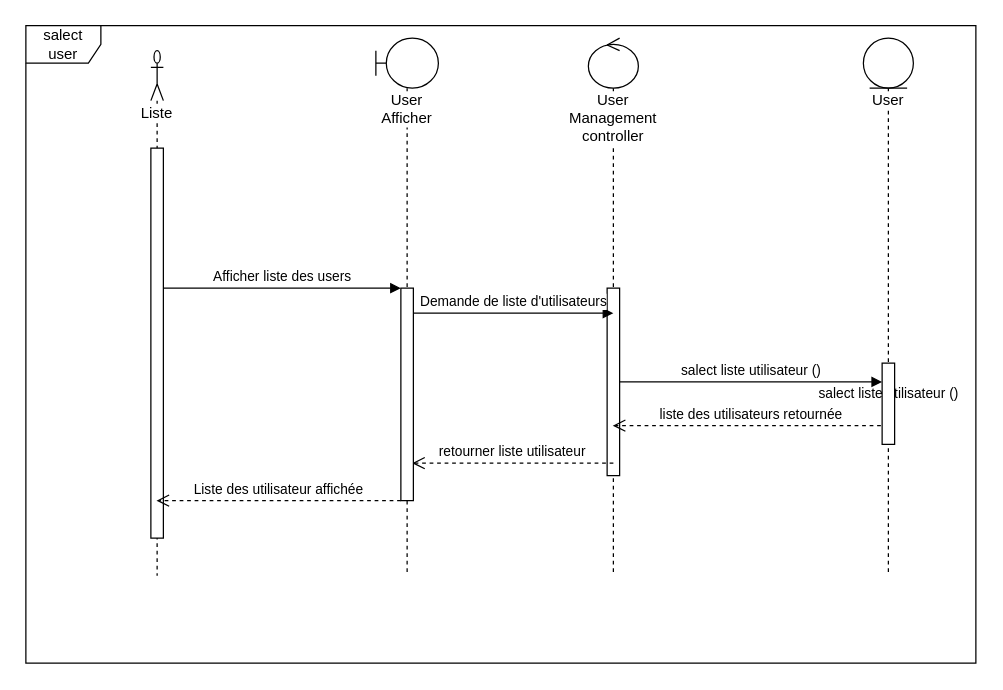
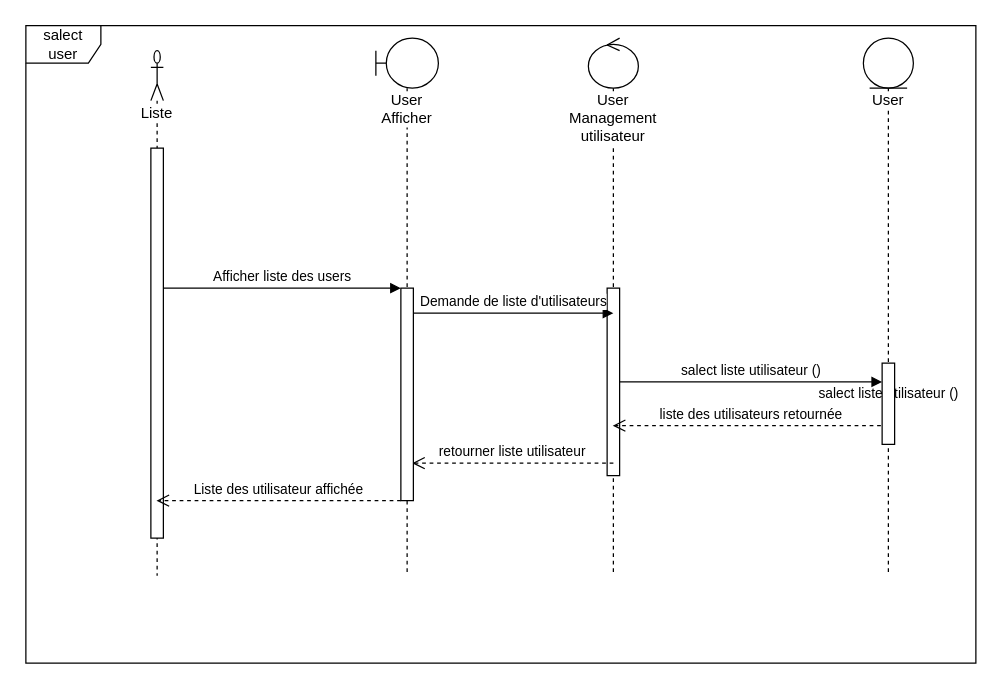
(613, 137) -> (613, 137)
